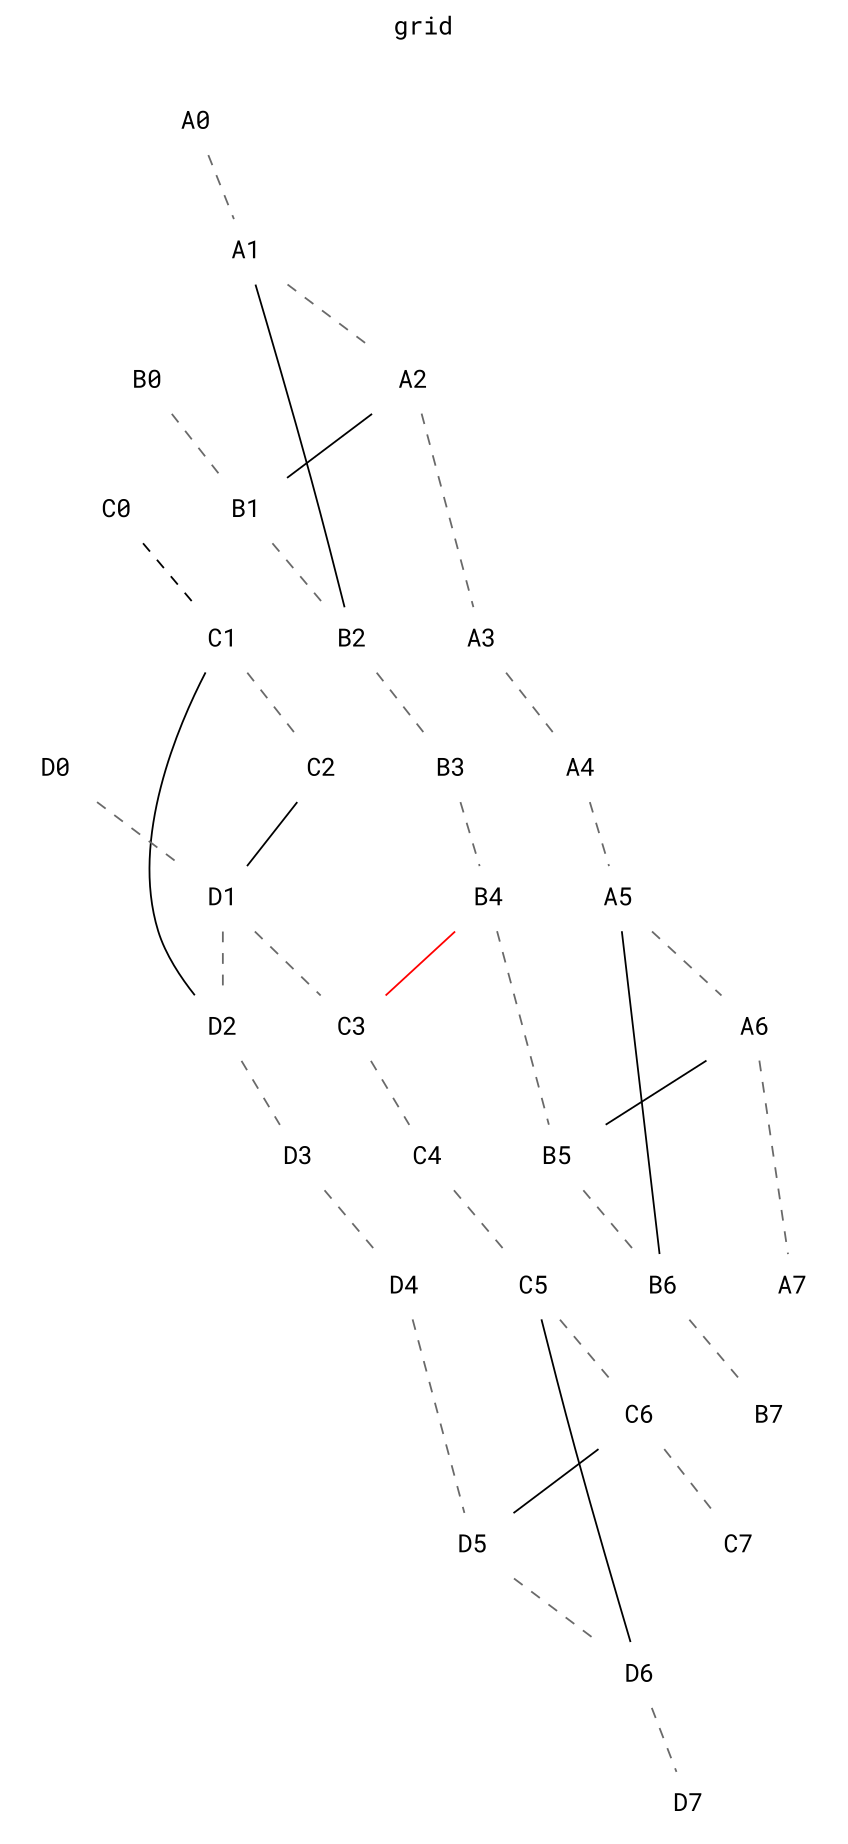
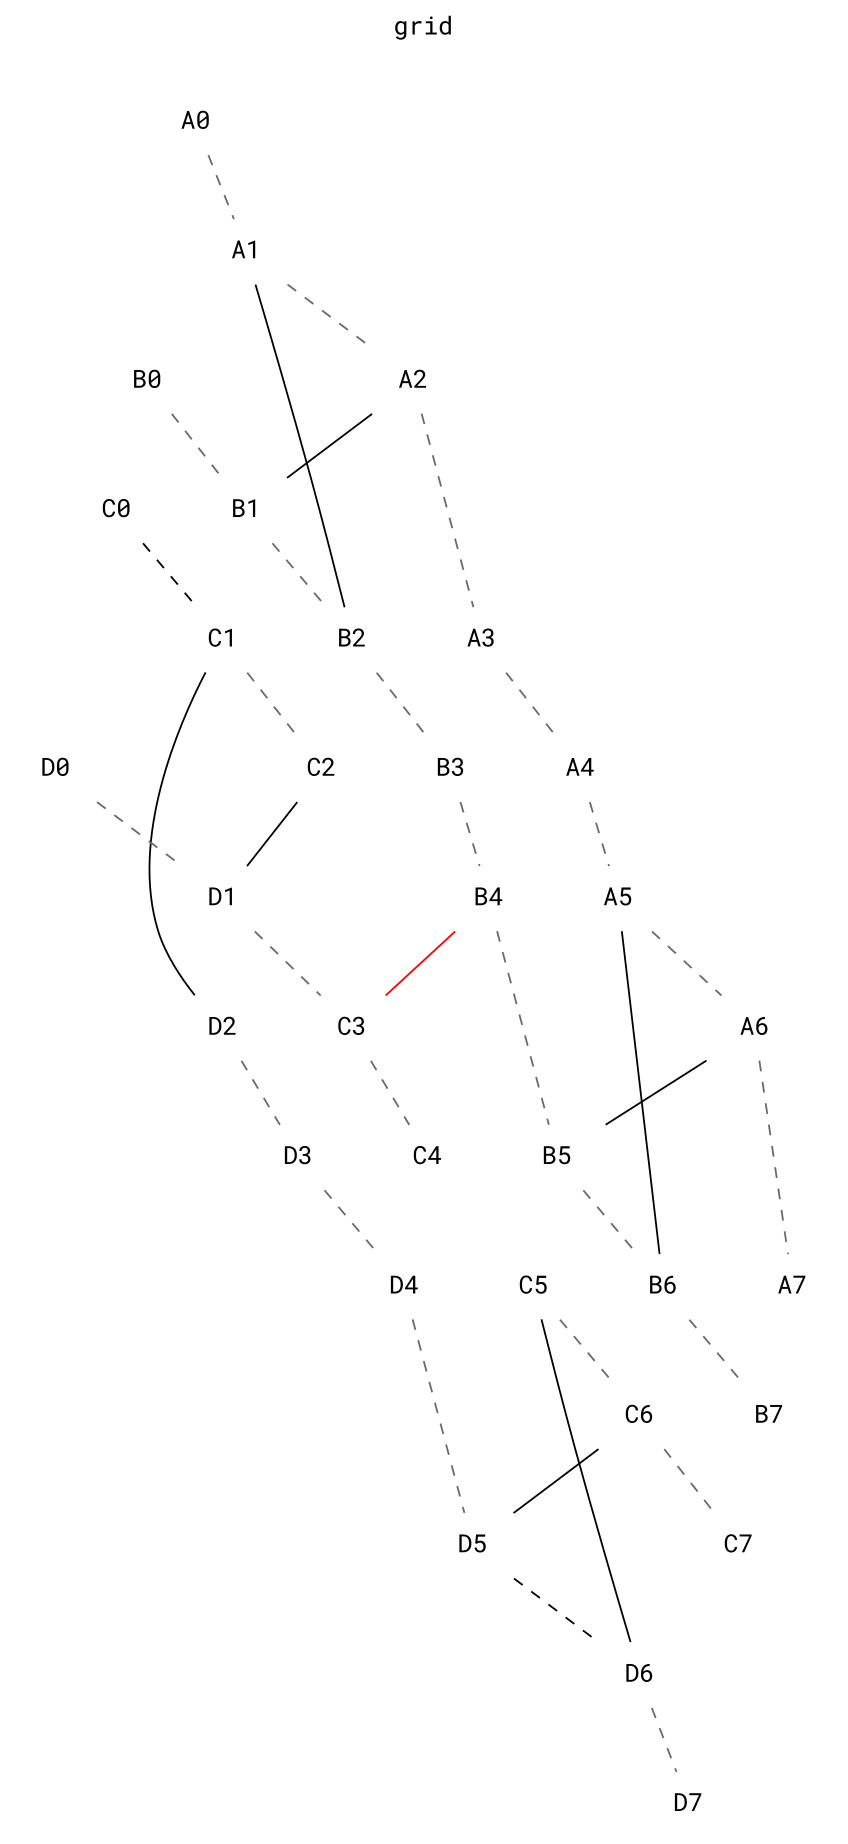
(223, 963) -> none
(481, 1222) -> none
(556, 1610) -> (556, 1610)
